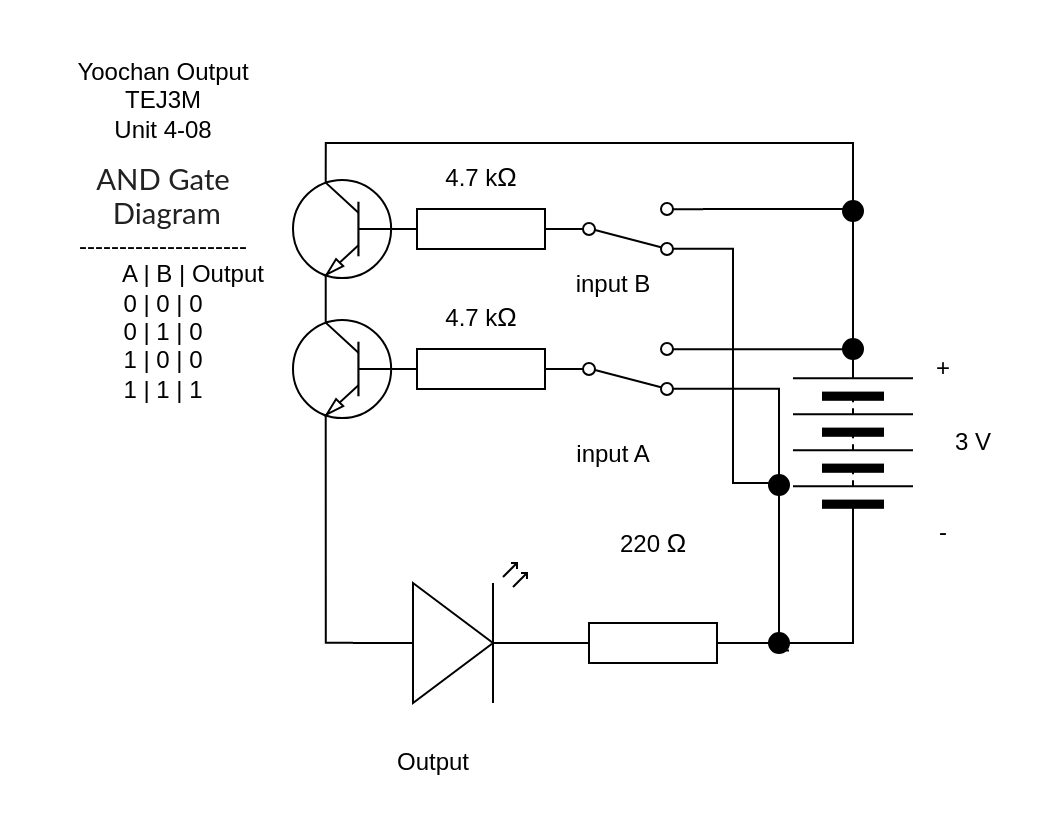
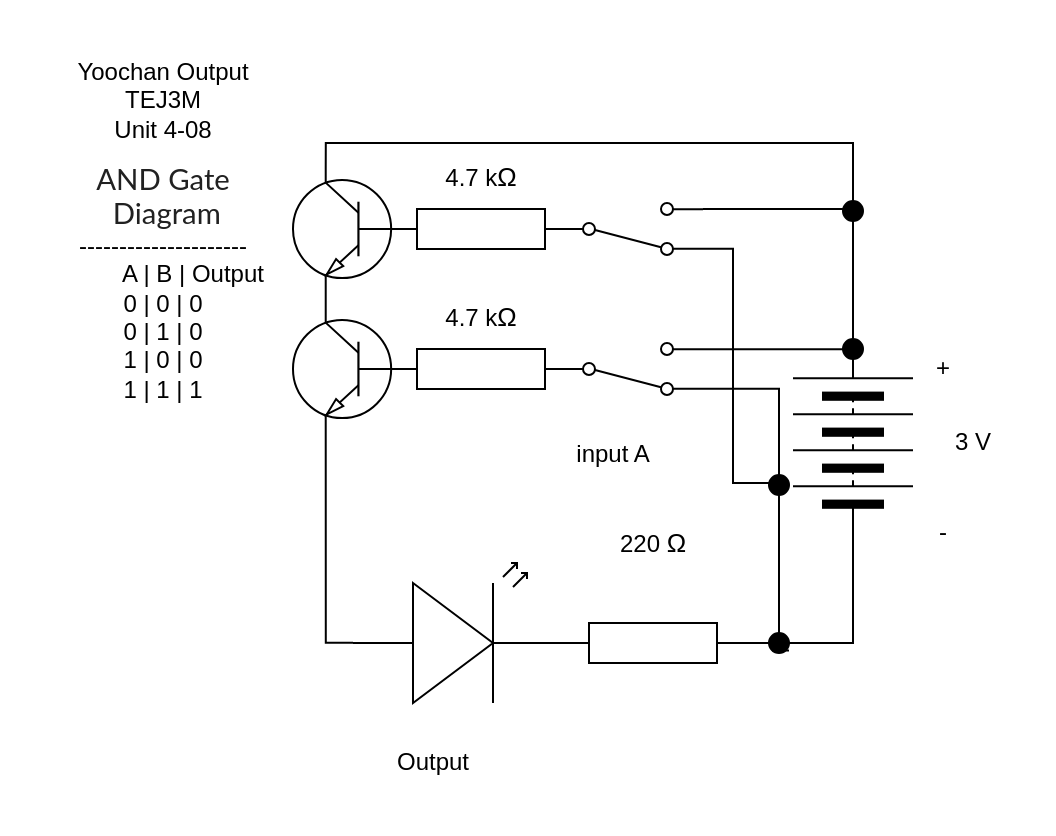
(613, 285) -> none
